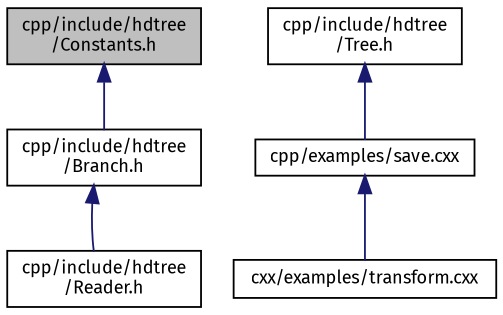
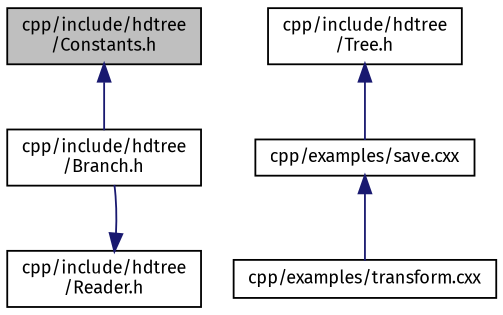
(92, 227) -> (116, 209)
(365, 279) -> (365, 279)
